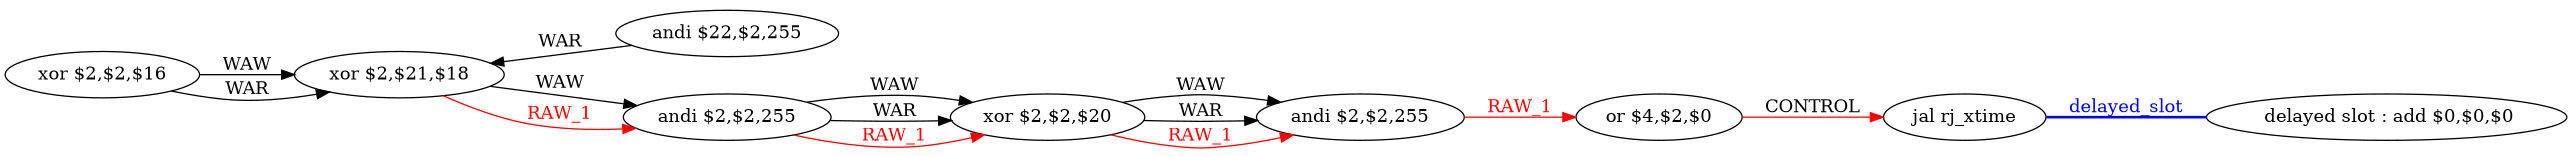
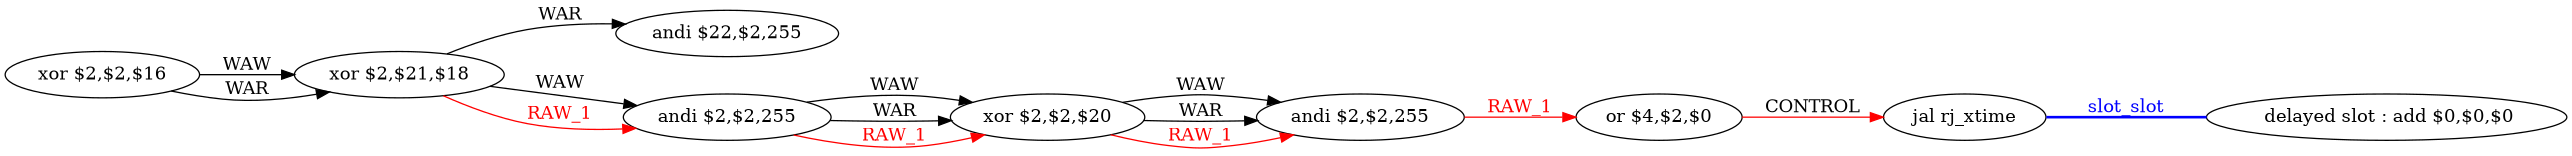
(568, 54) -> (528, 30)
(2126, 108) -> (2126, 108)
